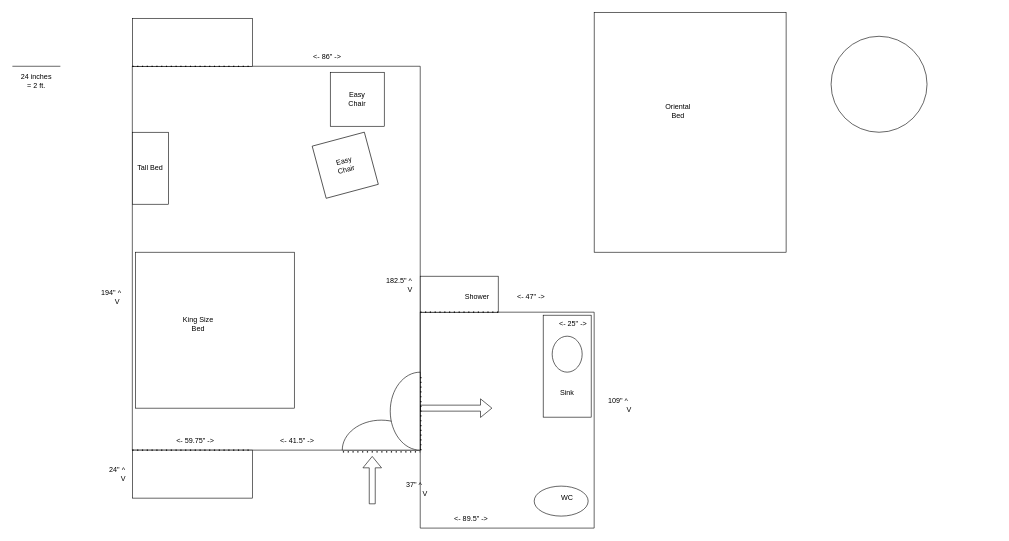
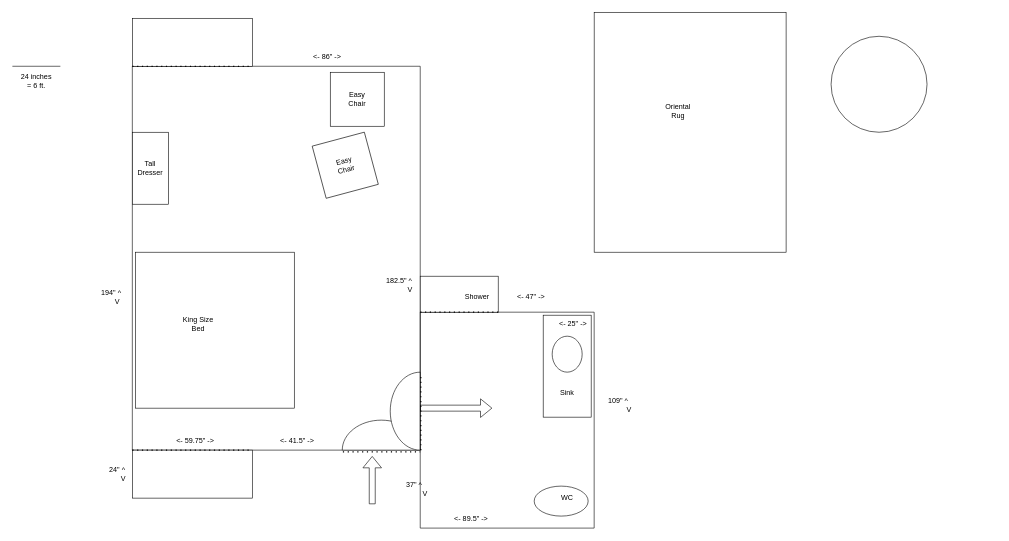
(36, 81) -> (36, 81)
(678, 111) -> (678, 111)
(150, 168) -> (150, 168)
